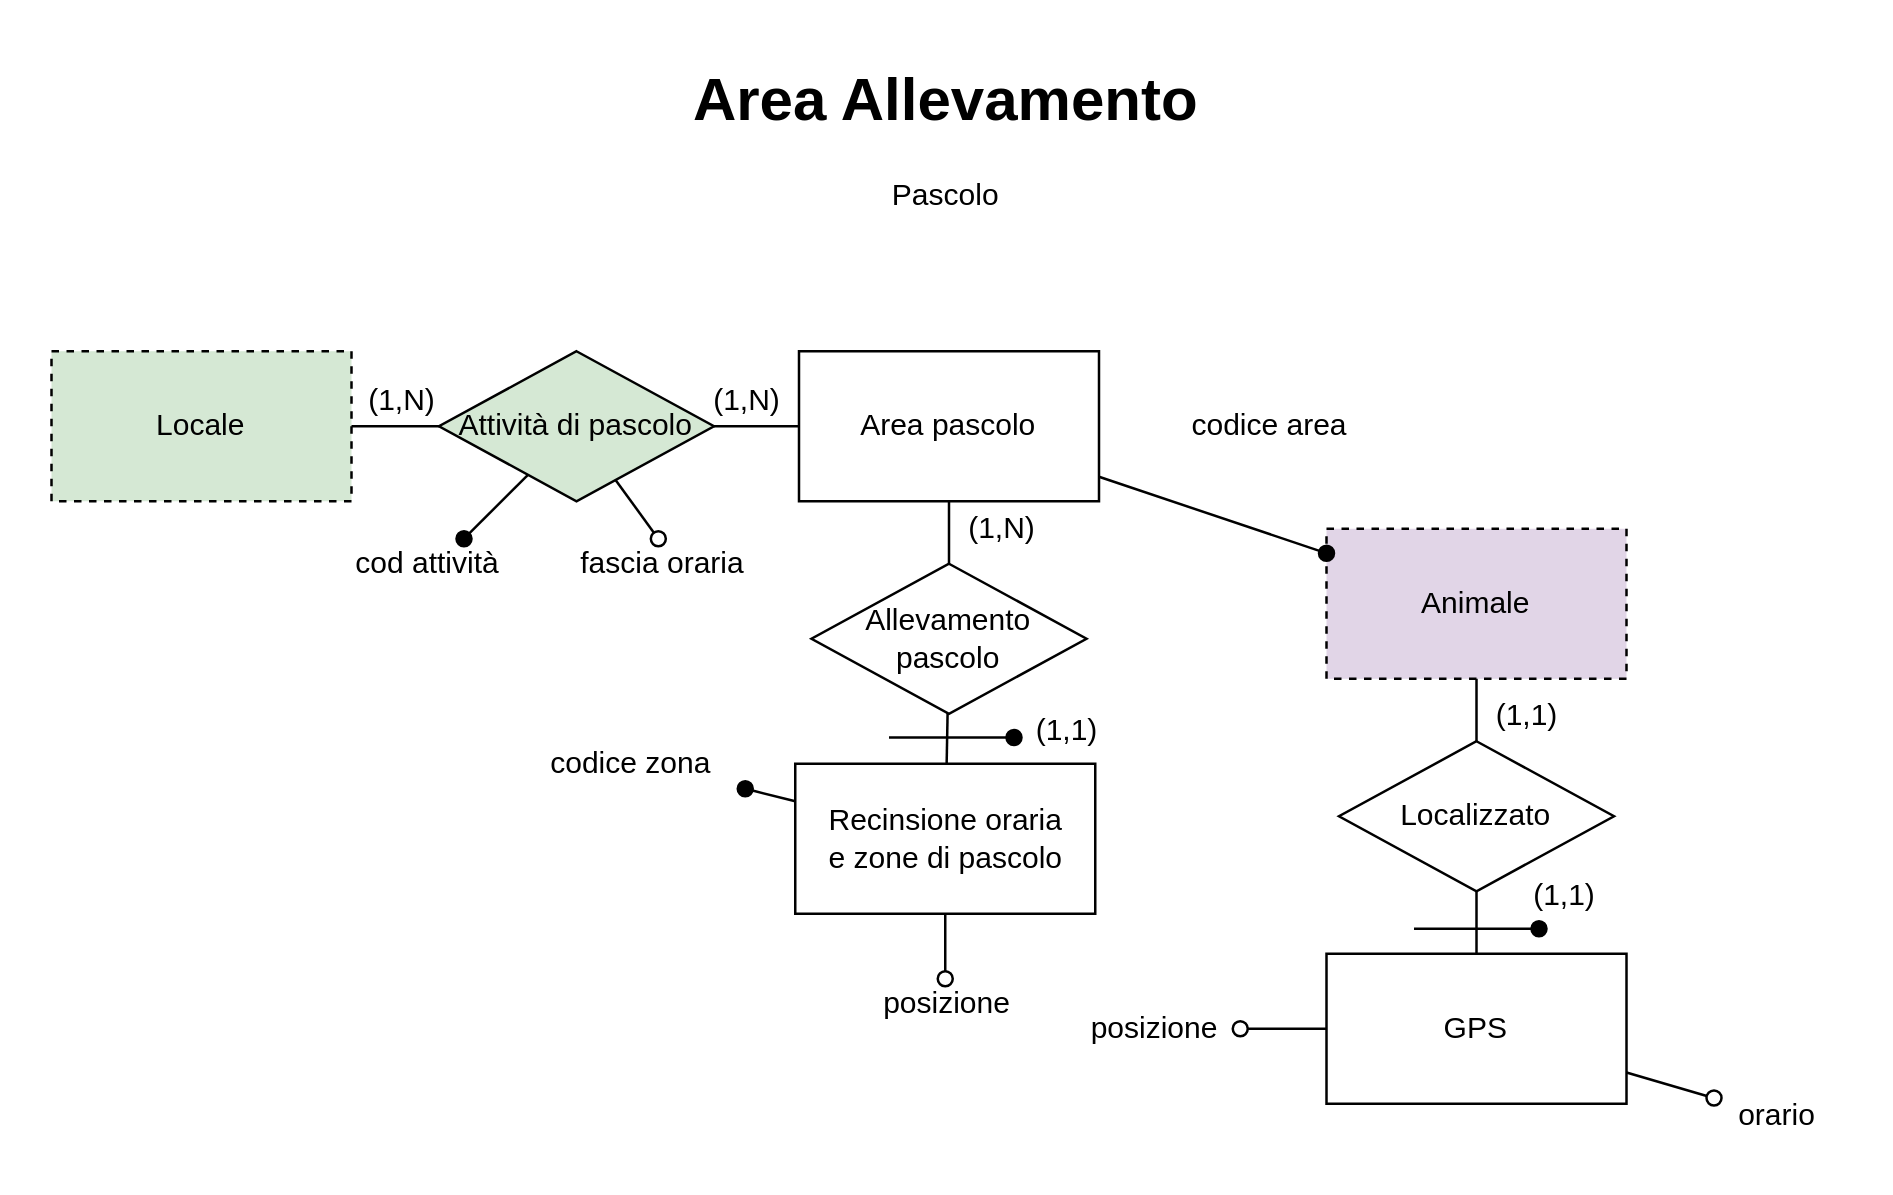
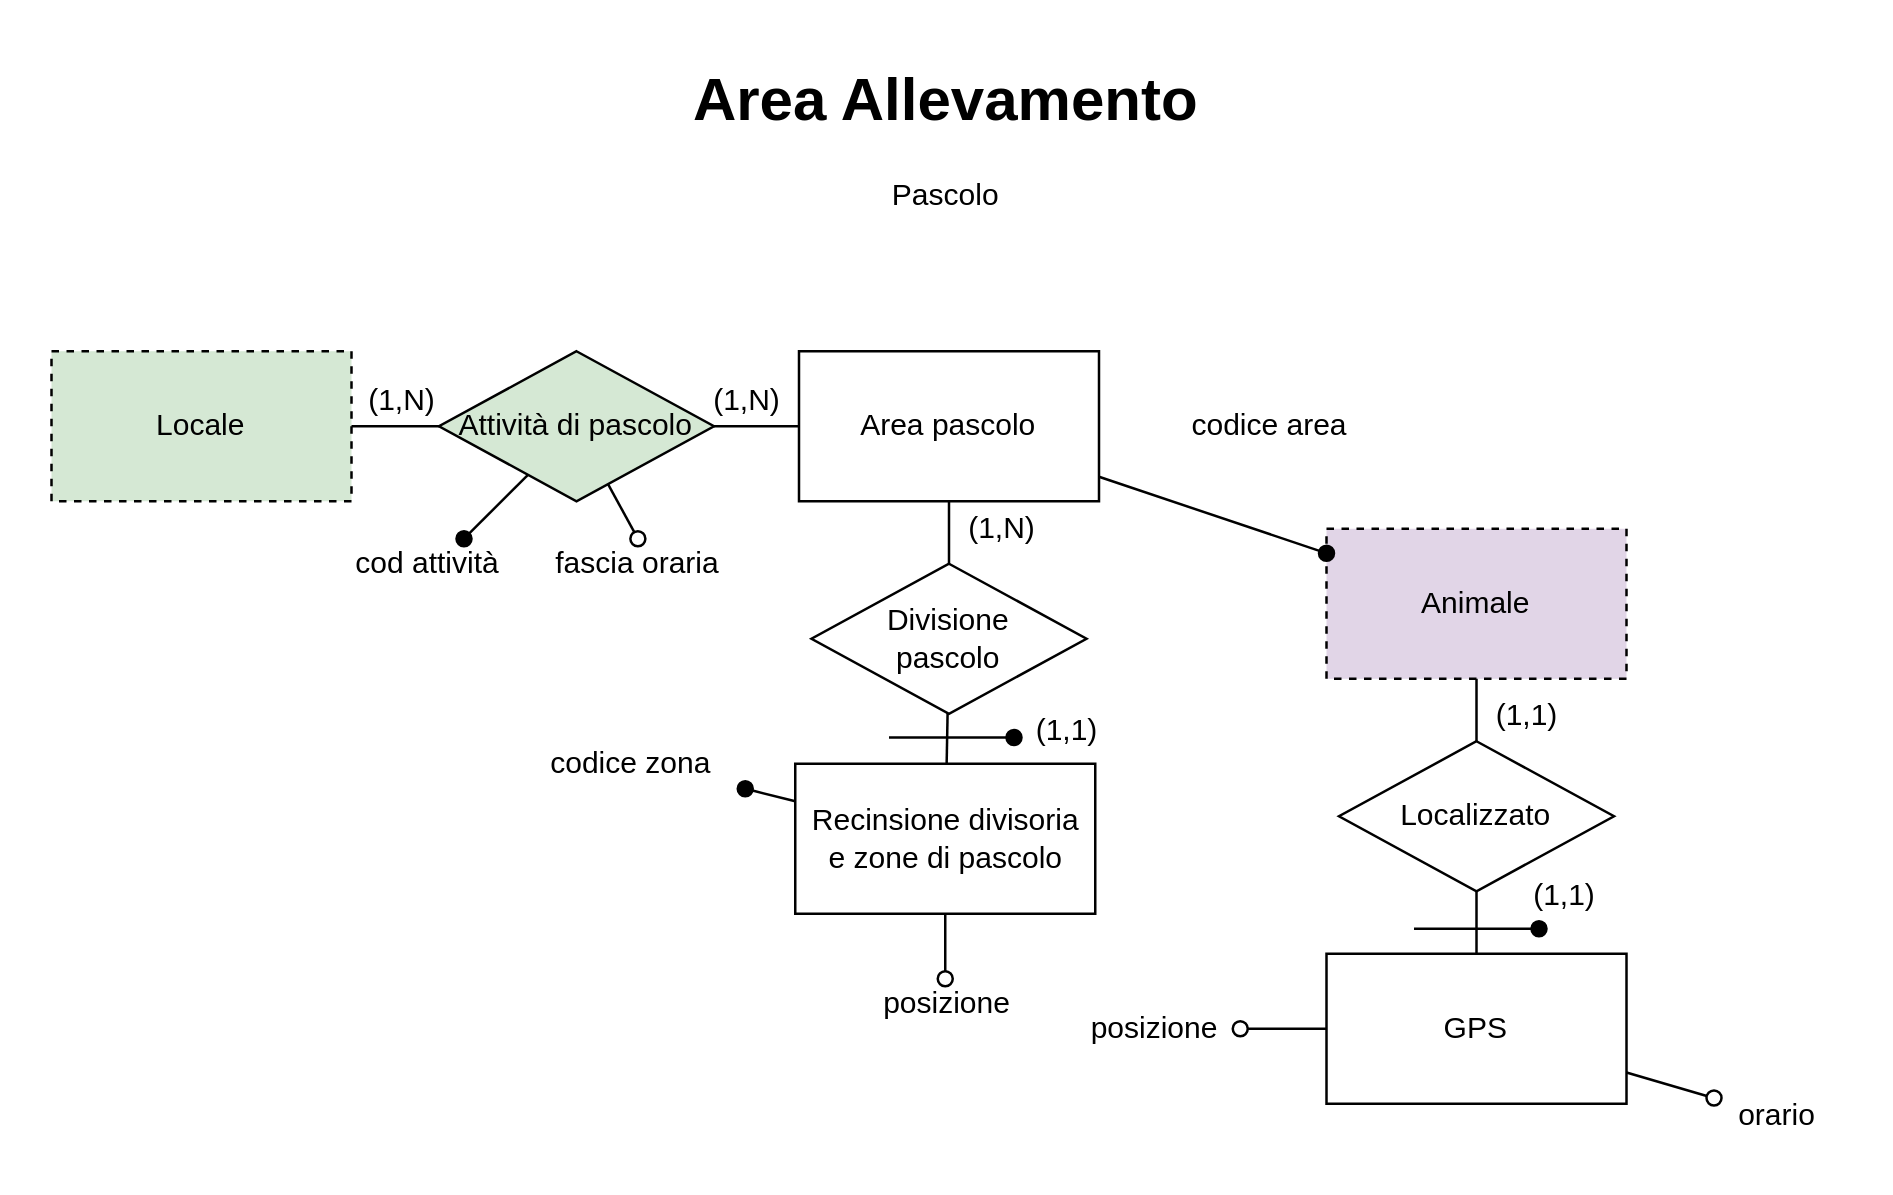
(676, 564) -> (651, 564)
(949, 639) -> (949, 639)
(946, 839) -> (946, 839)
